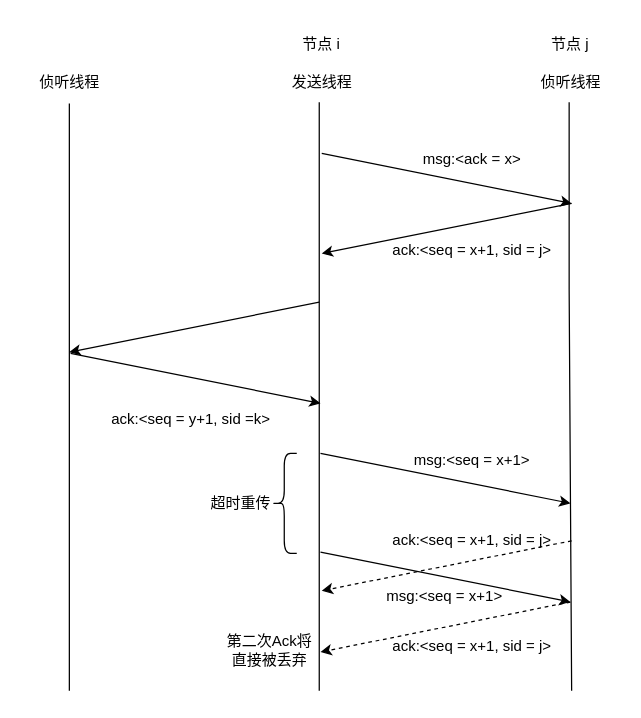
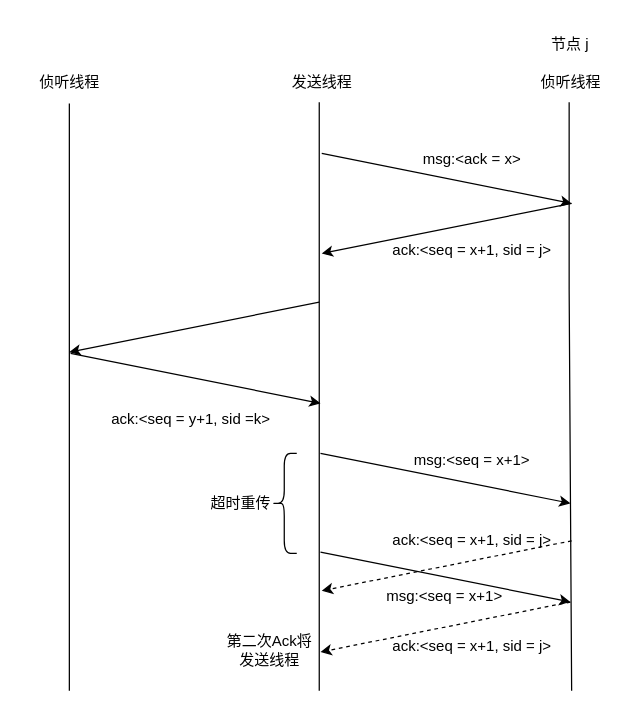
(322, 44) -> none
(270, 651) -> (270, 651)
